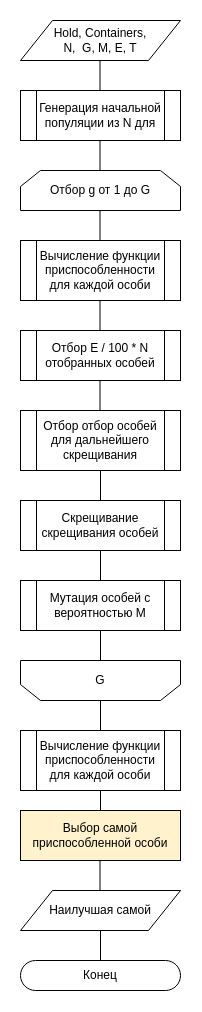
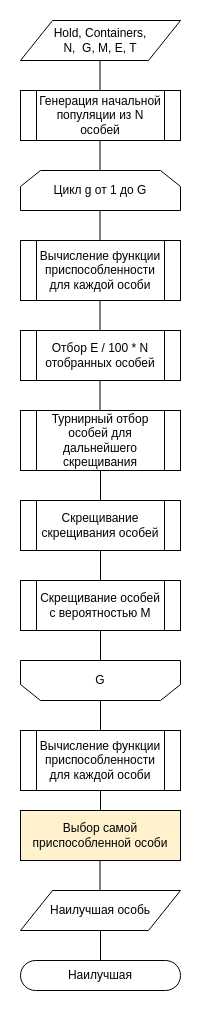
(101, 116) -> (101, 116)
(101, 191) -> (101, 191)
(101, 441) -> (101, 441)
(101, 606) -> (101, 606)
(101, 911) -> (101, 911)
(101, 976) -> (101, 976)
